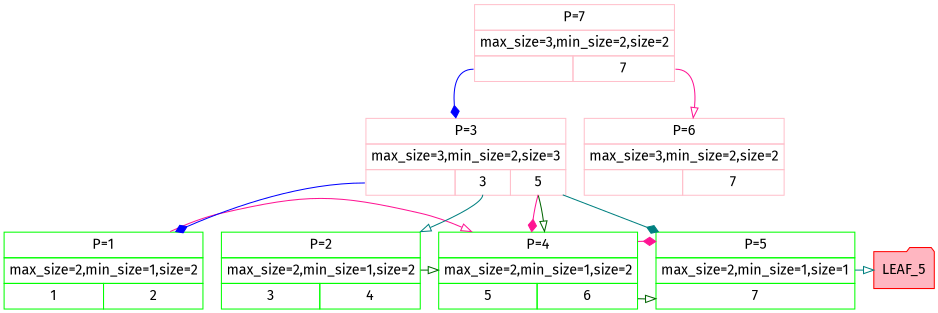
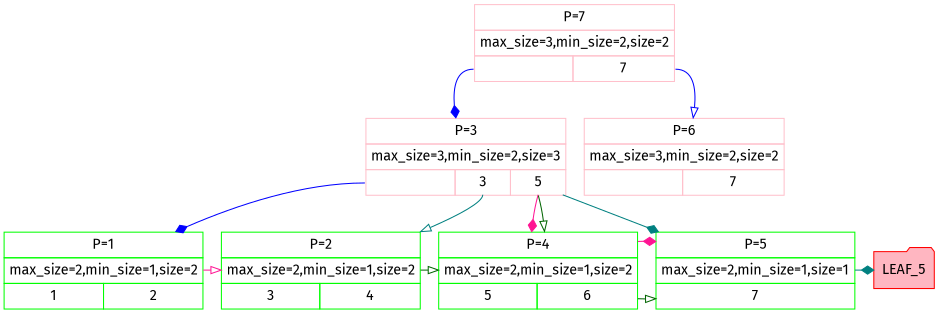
(693, 83) -> (693, 83)
(316, 199) -> (207, 270)
(859, 270) -> (858, 270)
